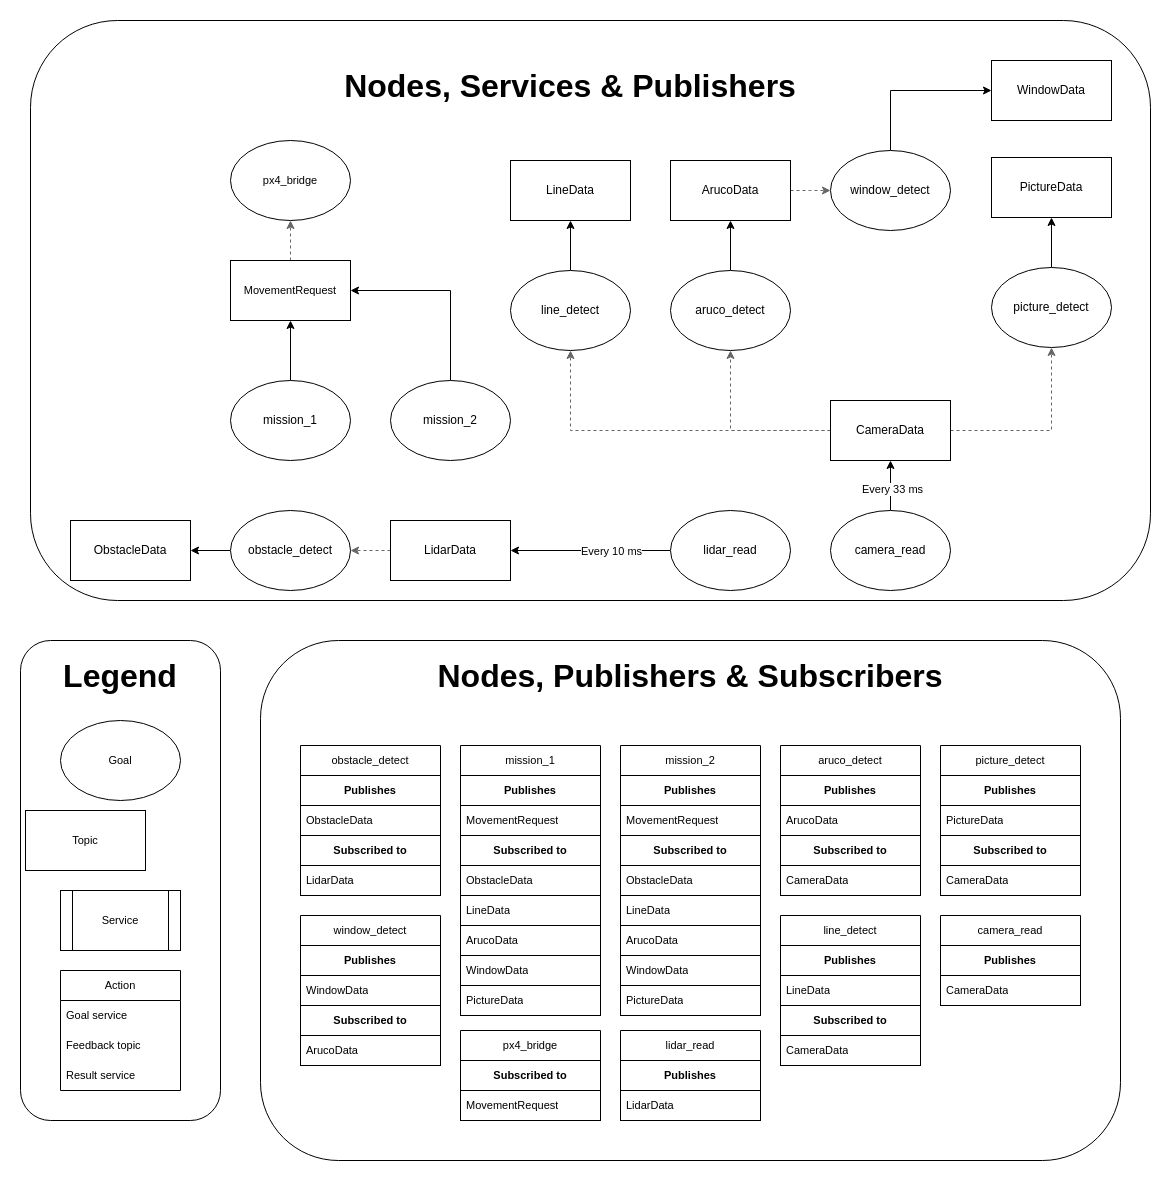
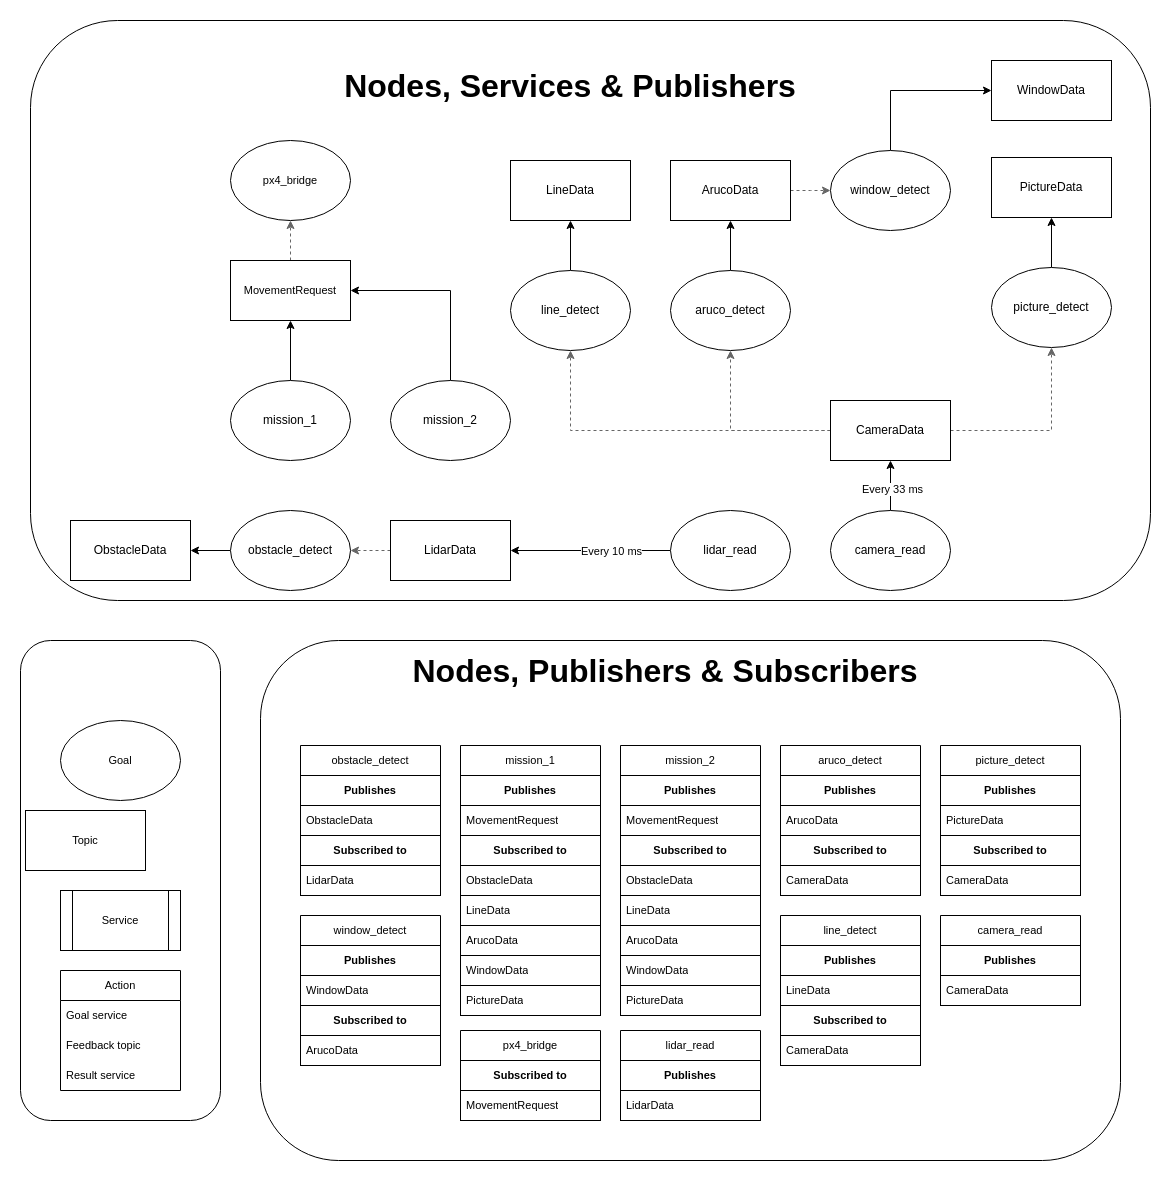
(121, 681) -> none
(691, 681) -> (666, 676)
